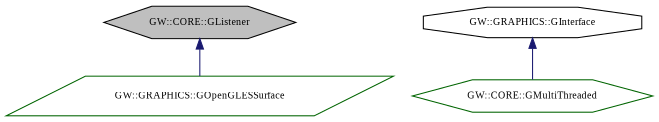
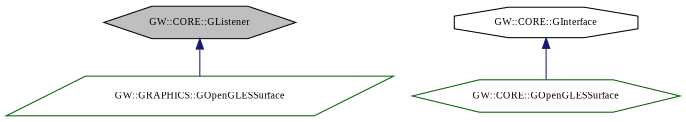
(533, 22) -> (546, 22)
(533, 96) -> (546, 96)
